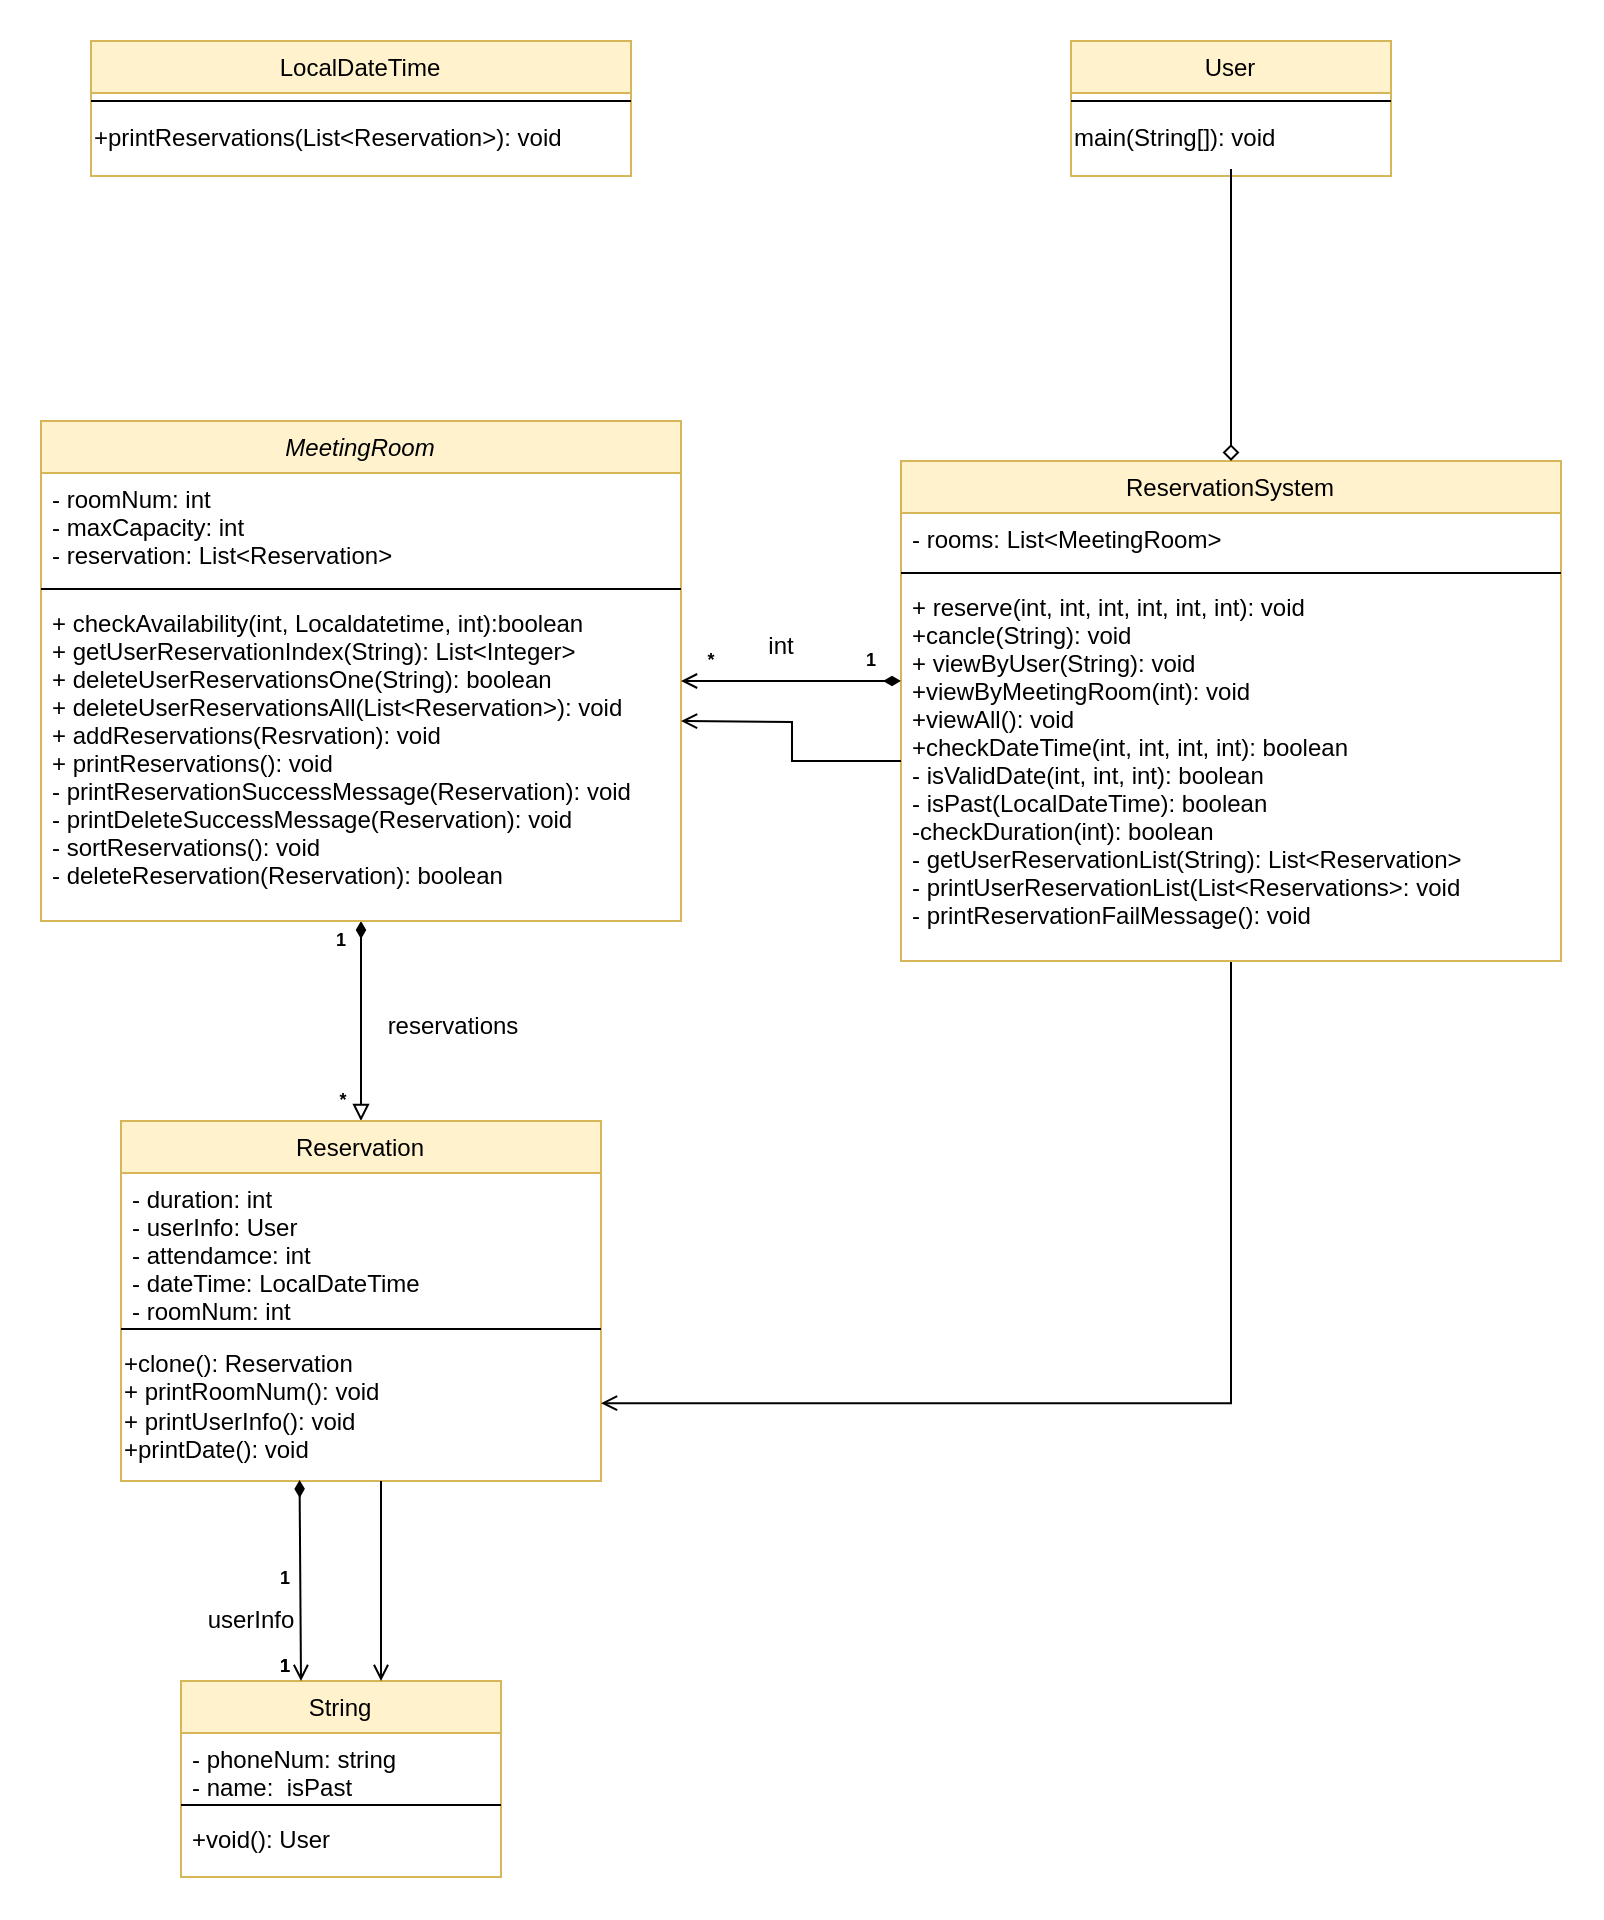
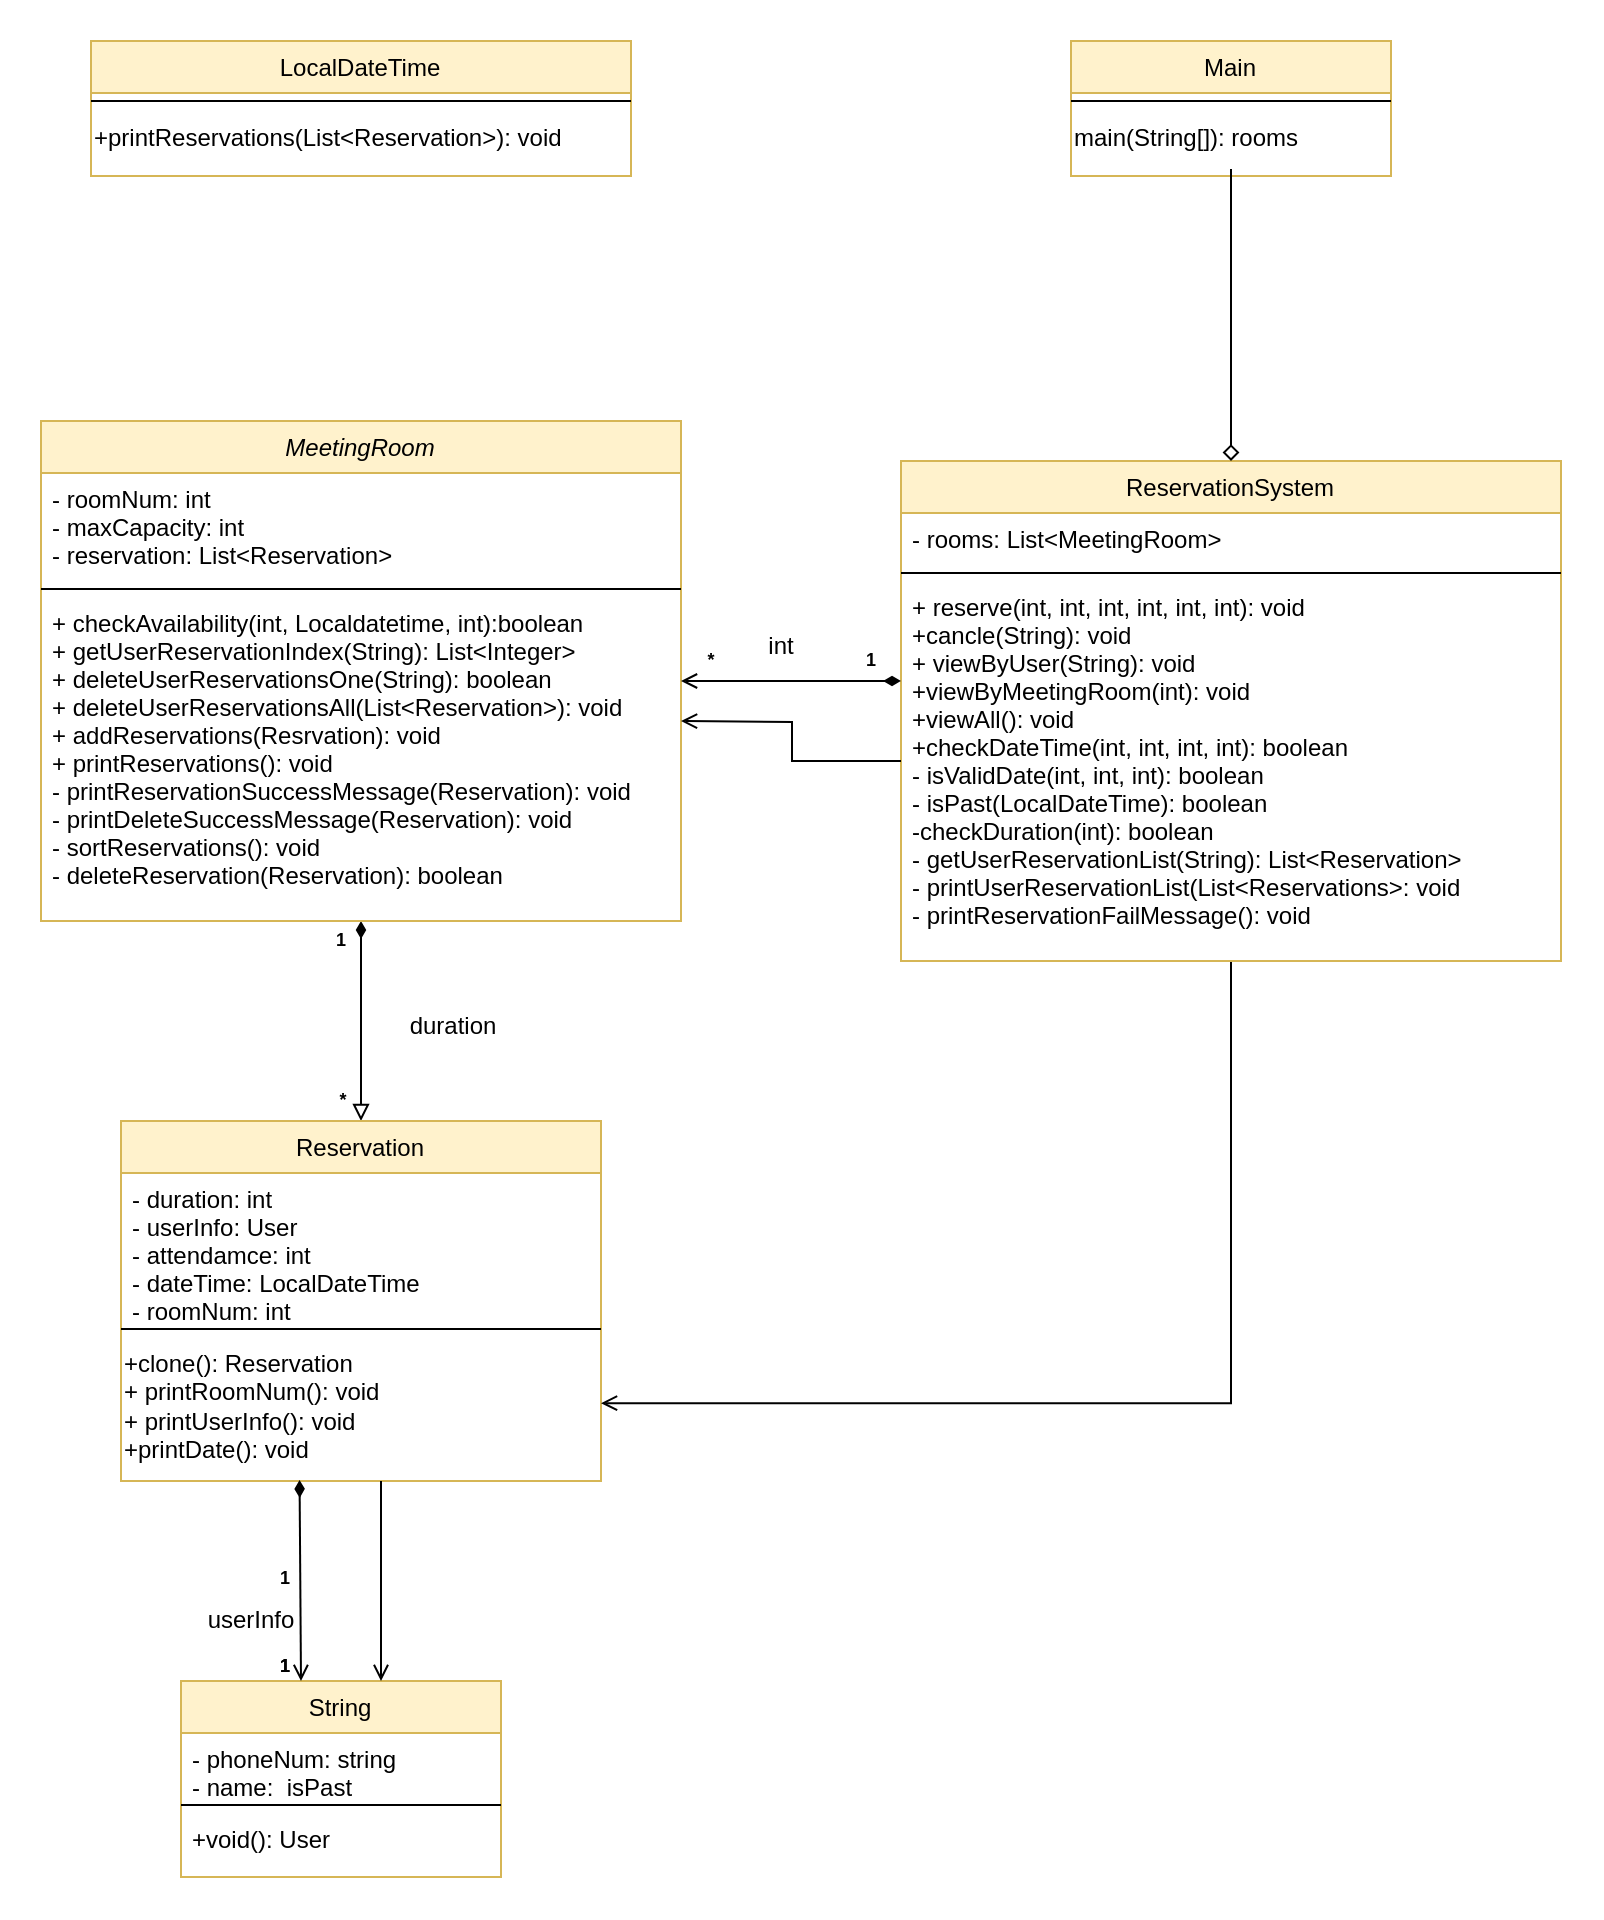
(1230, 68) -> (1230, 68)
(1194, 139) -> (1204, 139)
(454, 1027) -> (454, 1027)
